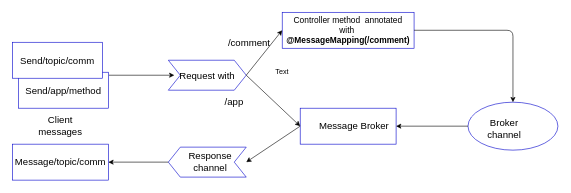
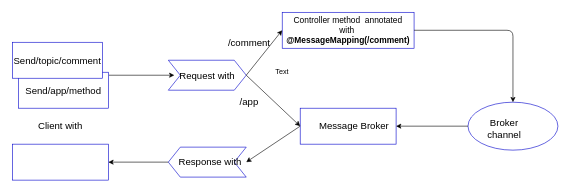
(57, 60) -> (57, 60)
(234, 102) -> (249, 102)
(60, 126) -> (60, 126)
(60, 162) -> none
(210, 162) -> (210, 162)
